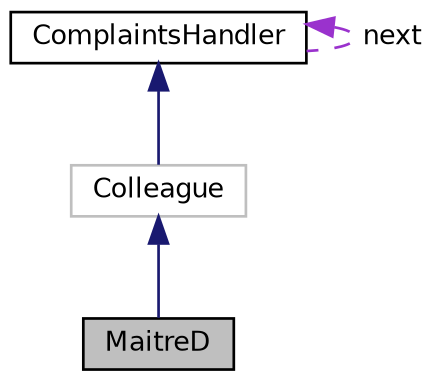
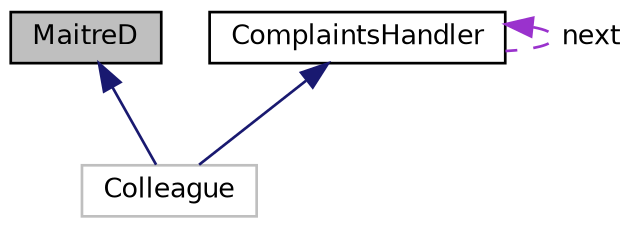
(159, 281) -> (134, 126)
